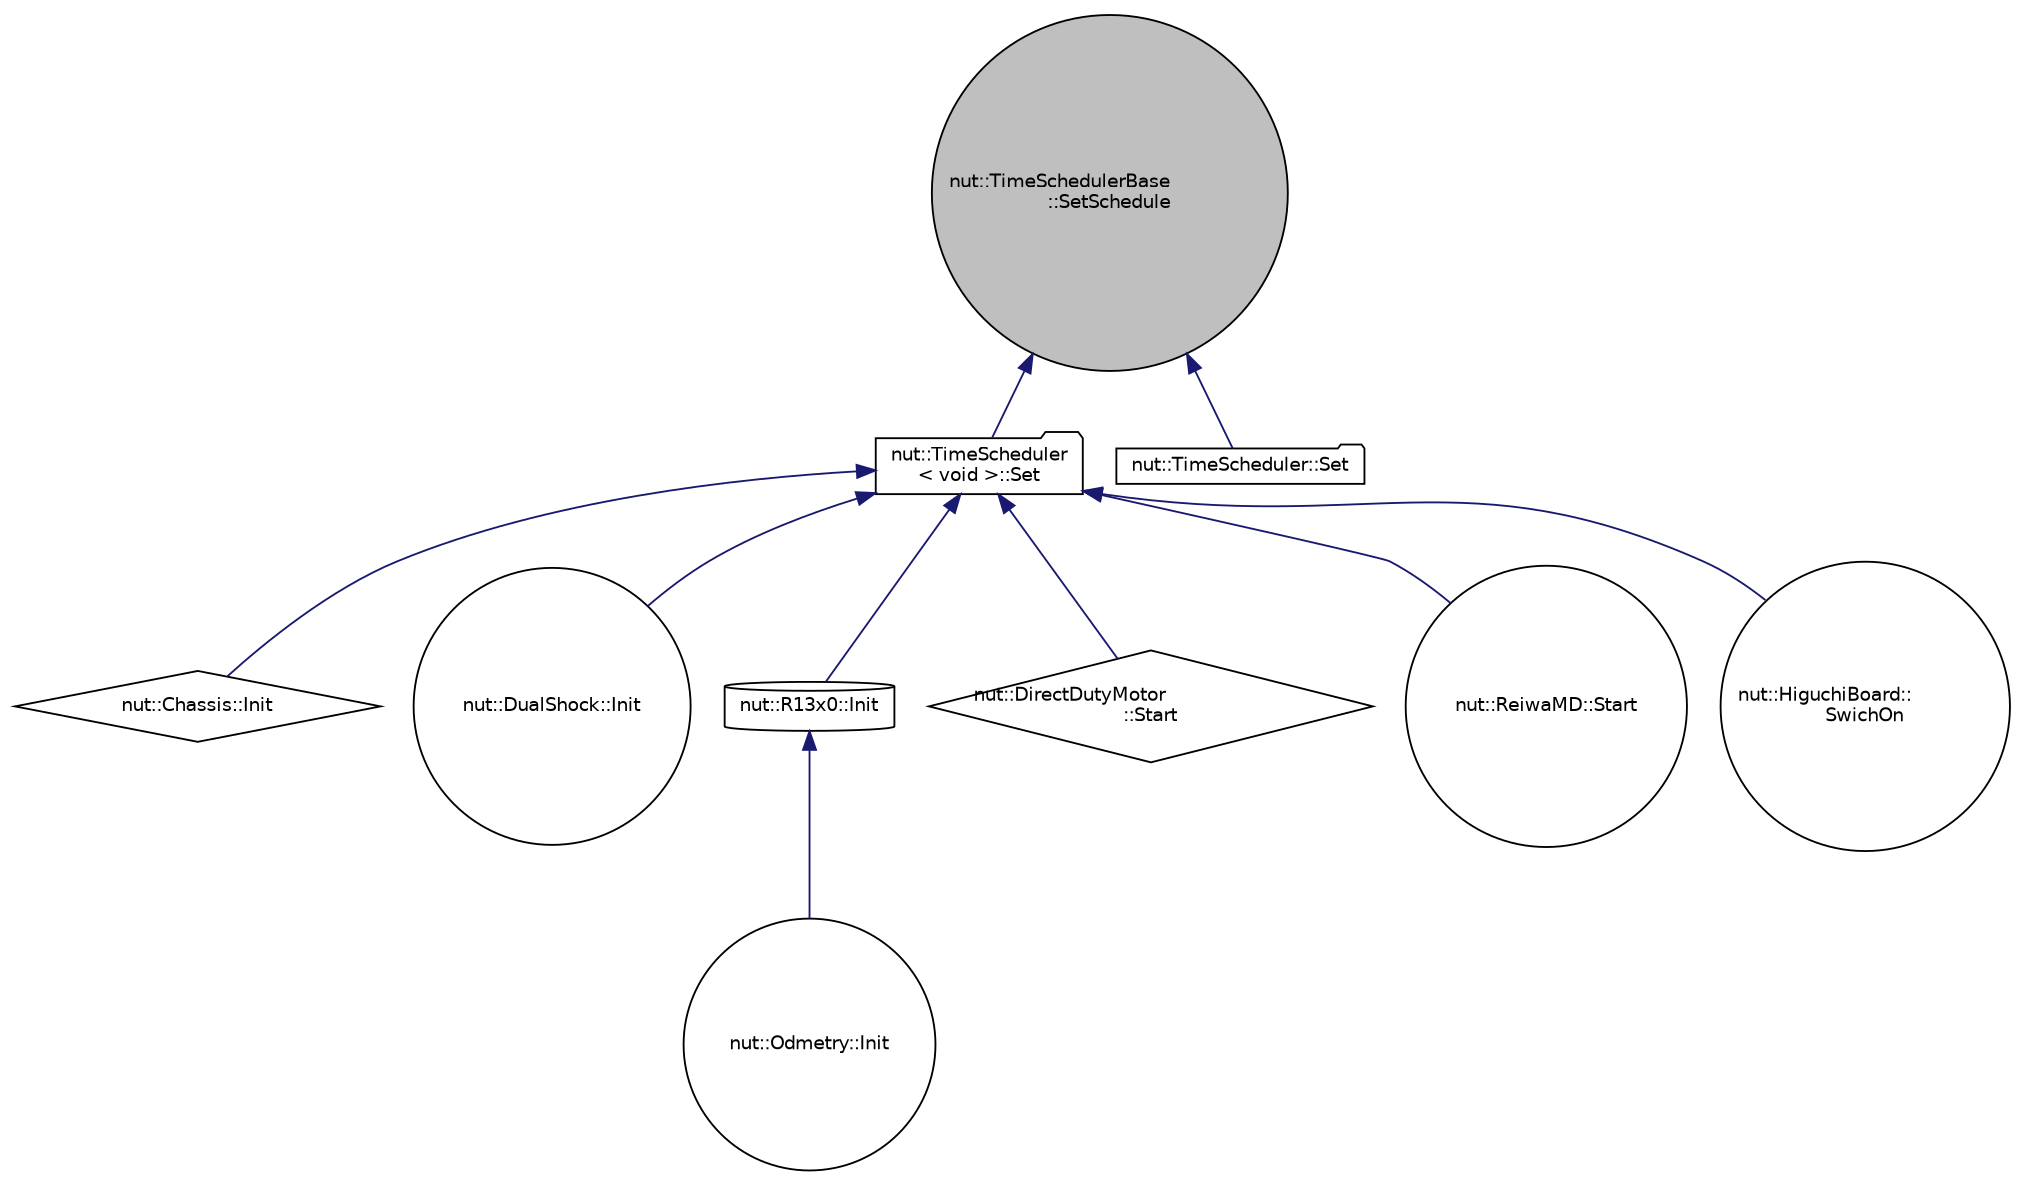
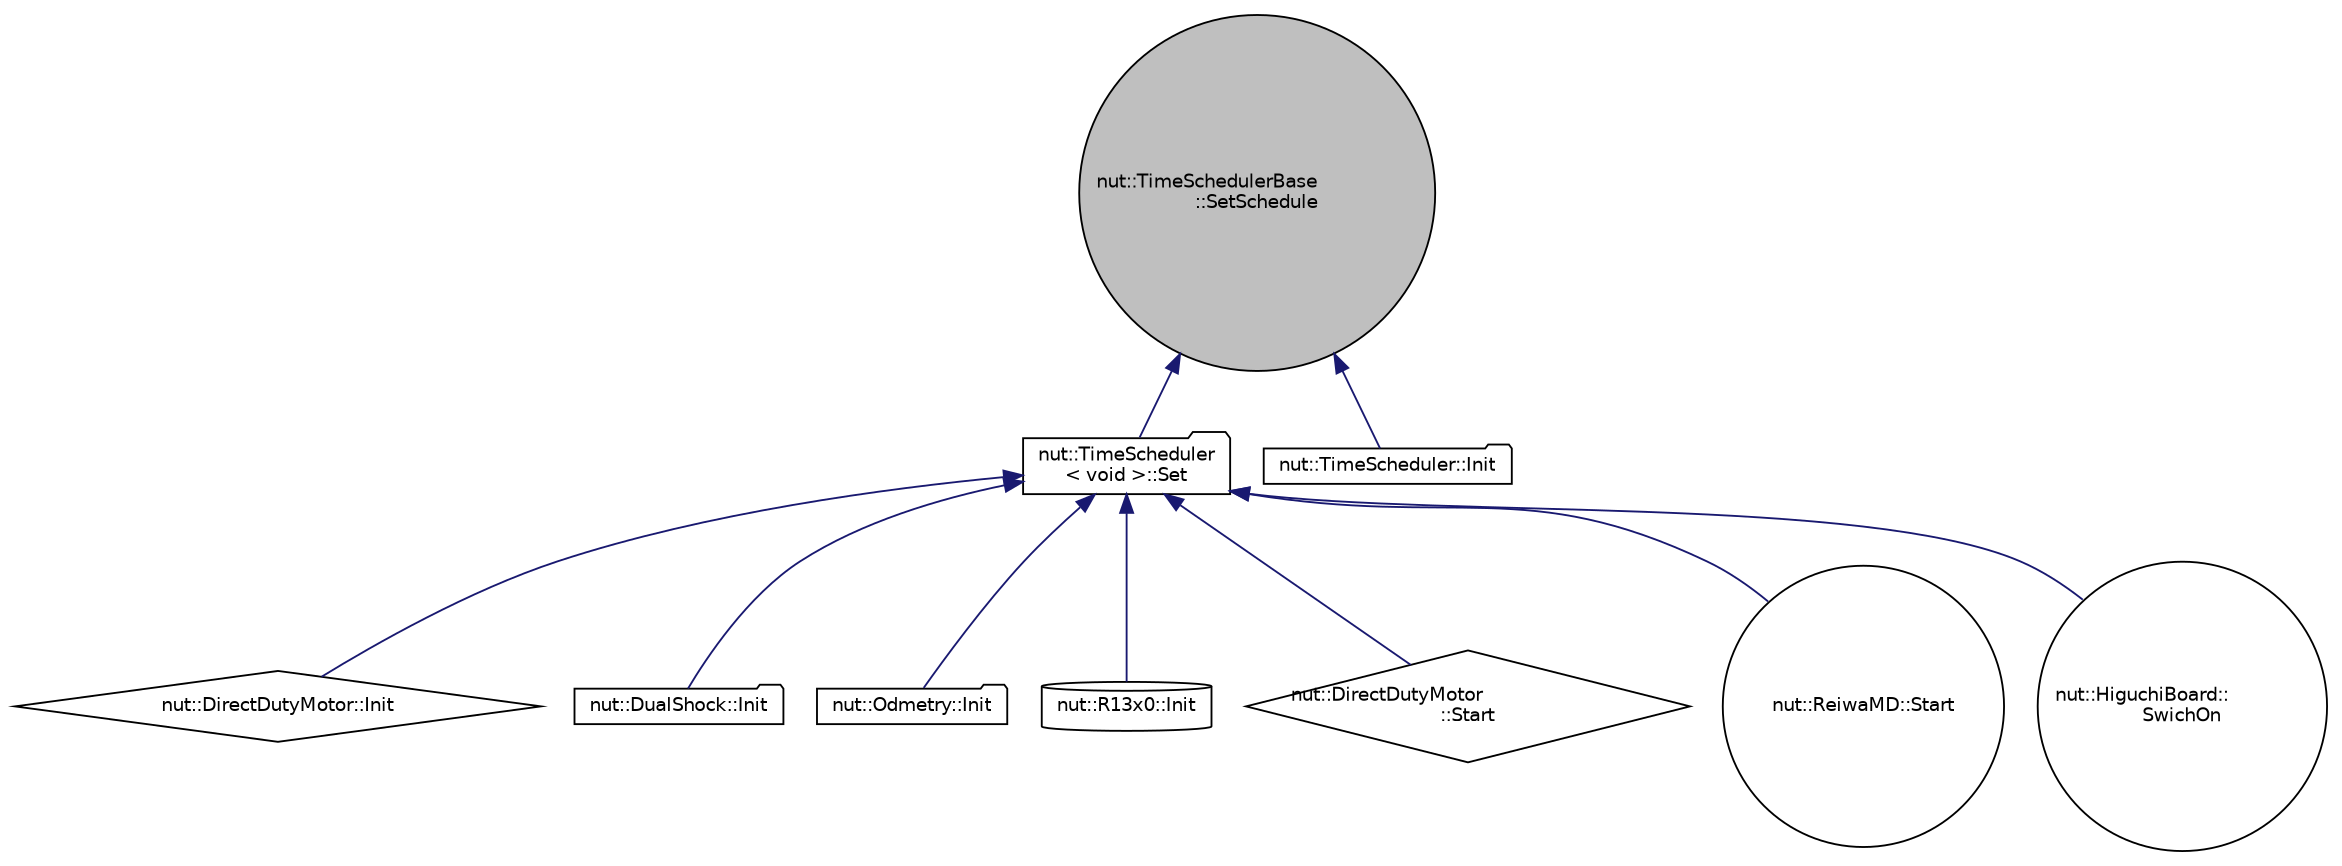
(1240, 466) -> (1388, 466)
(198, 706) -> (278, 706)
(552, 706) -> (679, 706)
(810, 834) -> (996, 593)
(810, 1045) -> (912, 706)
